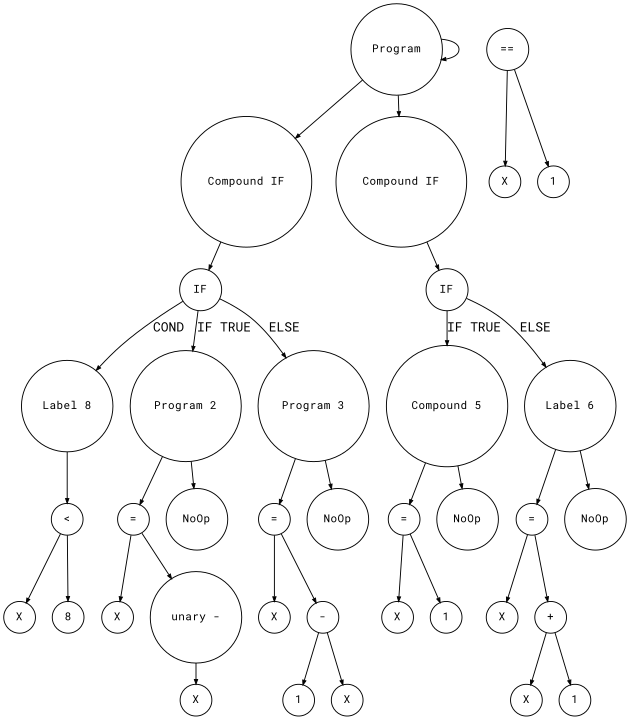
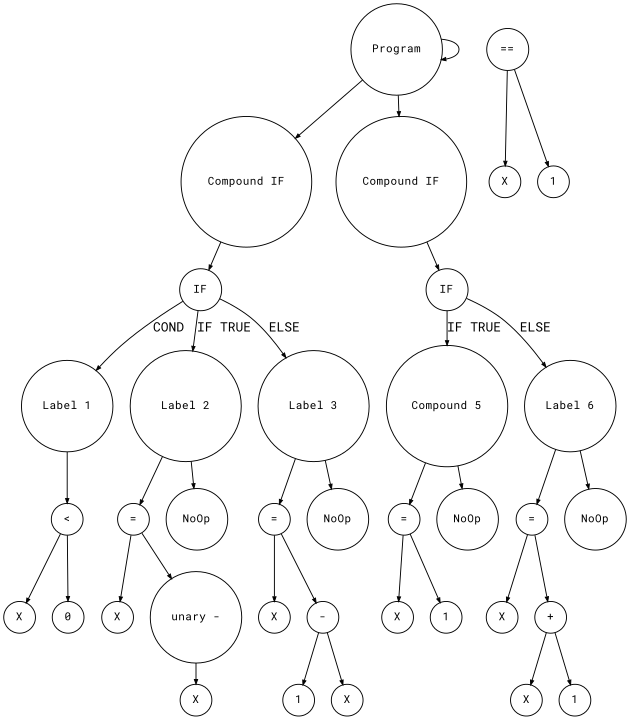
(67, 406) -> (67, 406)
(186, 406) -> (186, 406)
(314, 406) -> (314, 406)
(68, 617) -> (68, 617)
